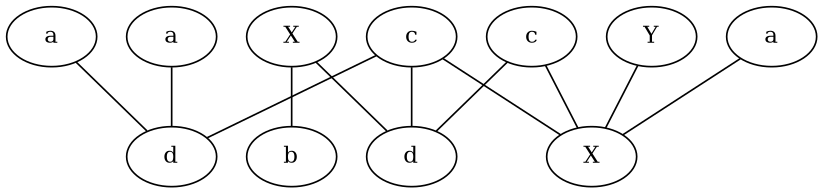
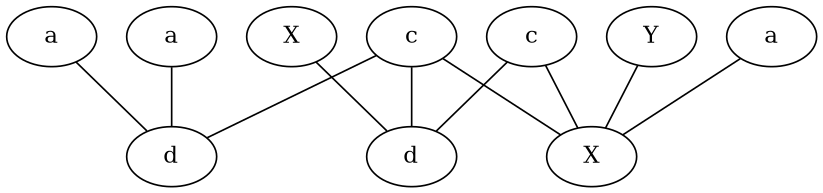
(292, 157) -> none
